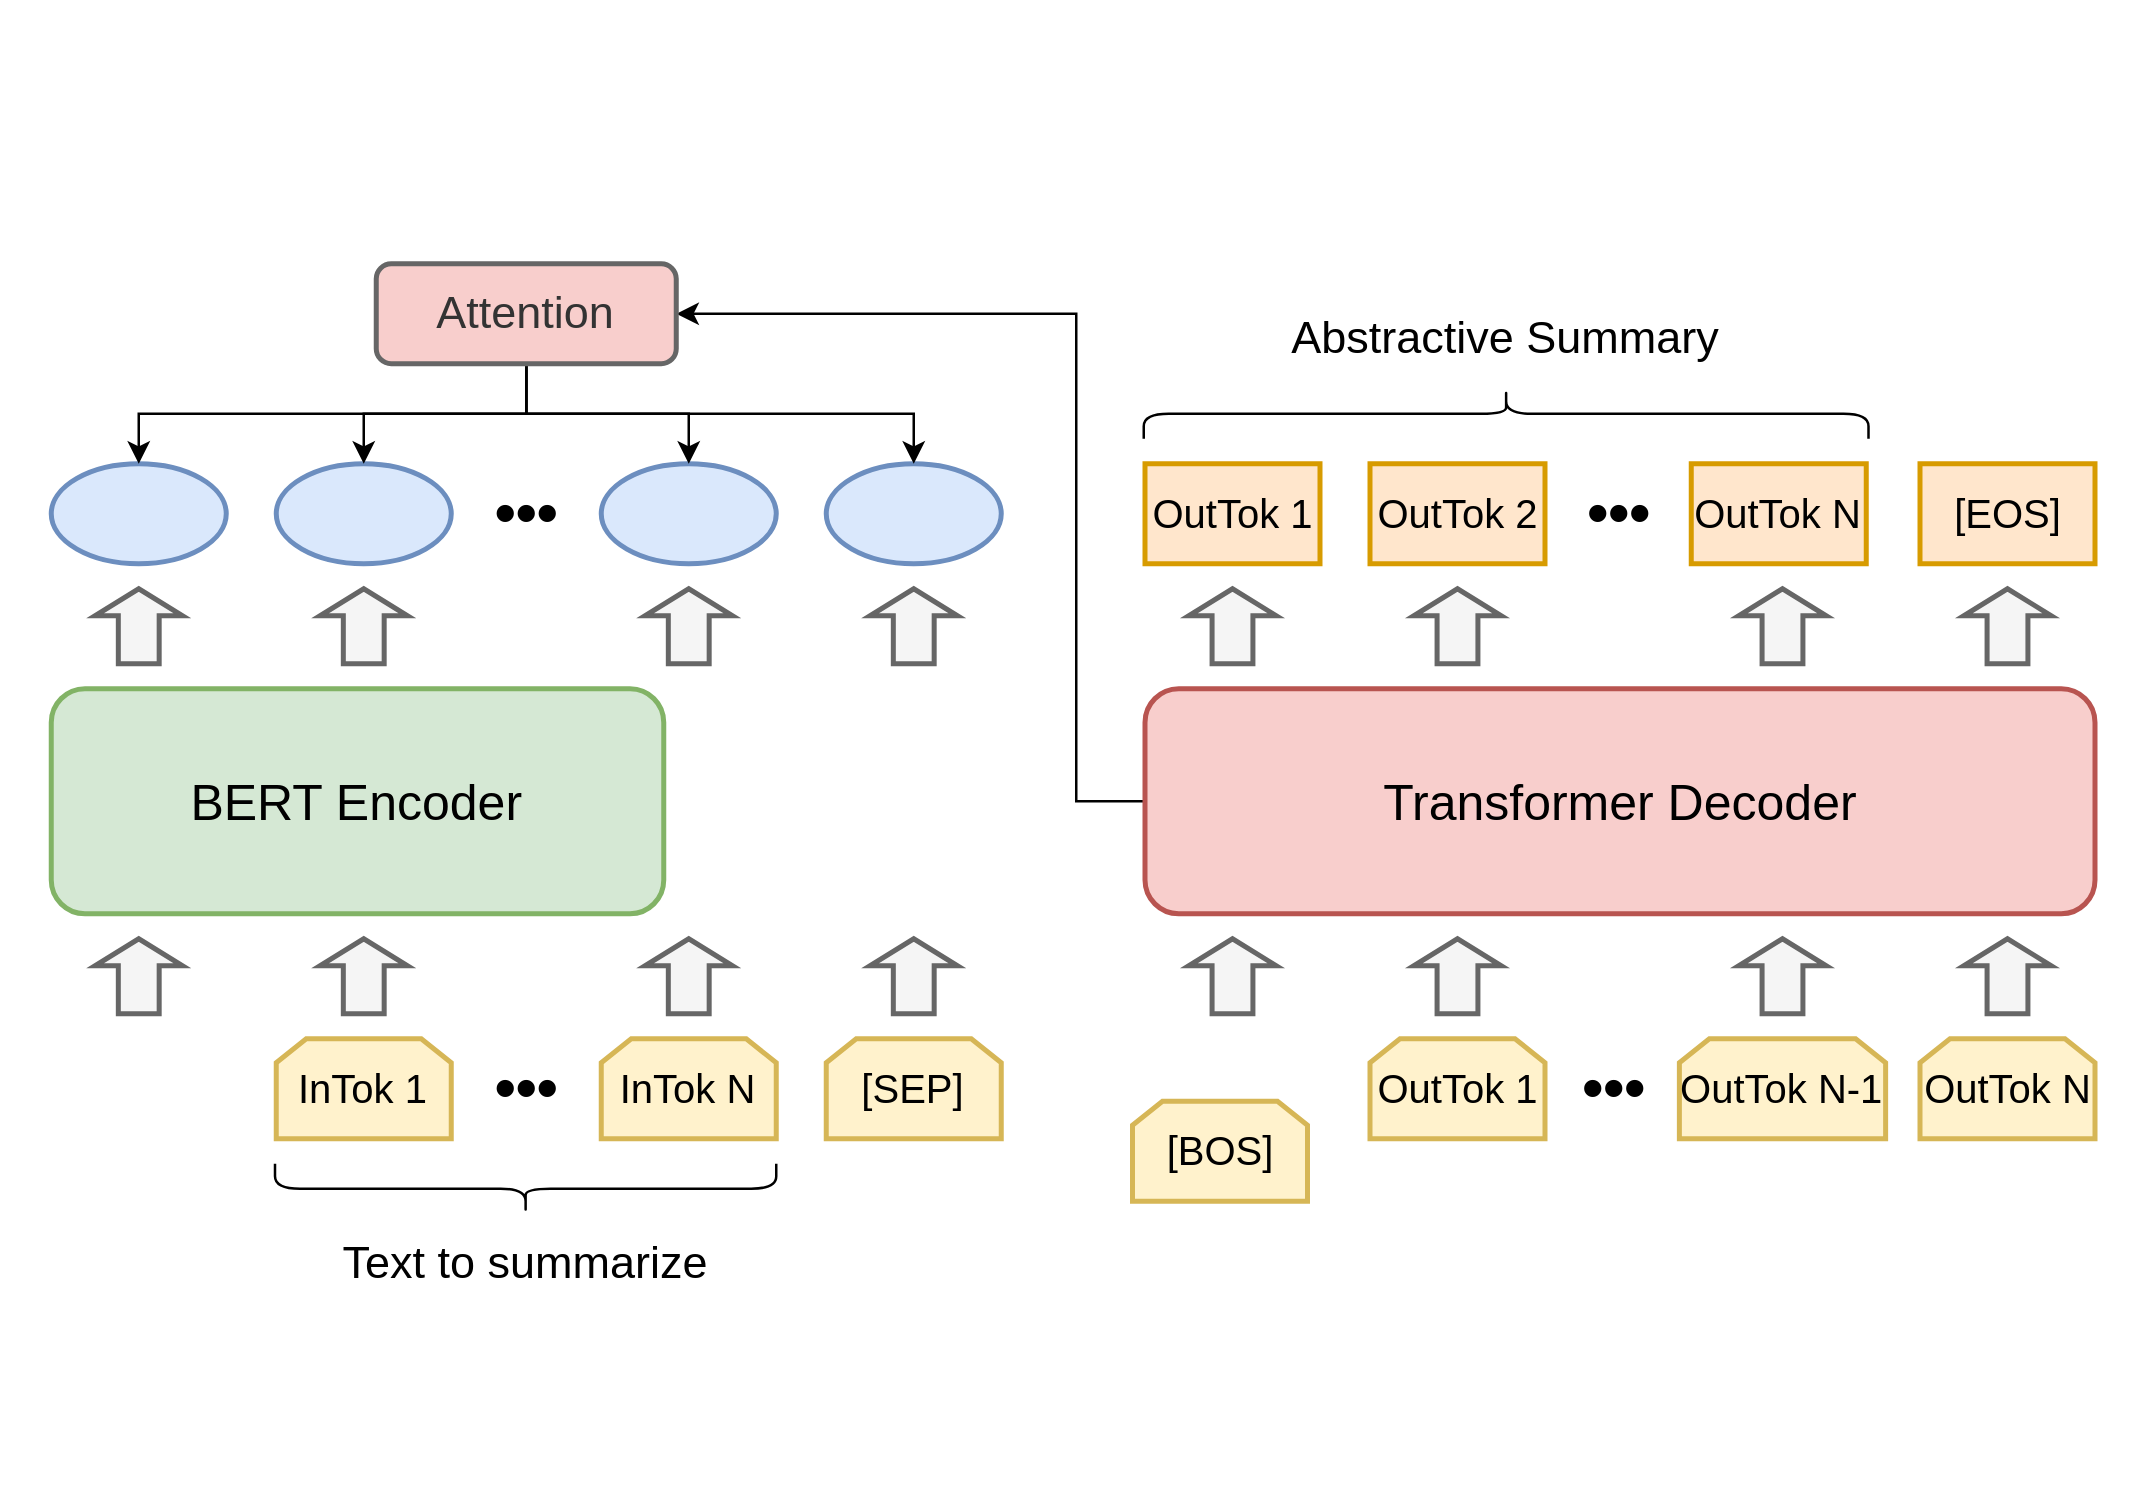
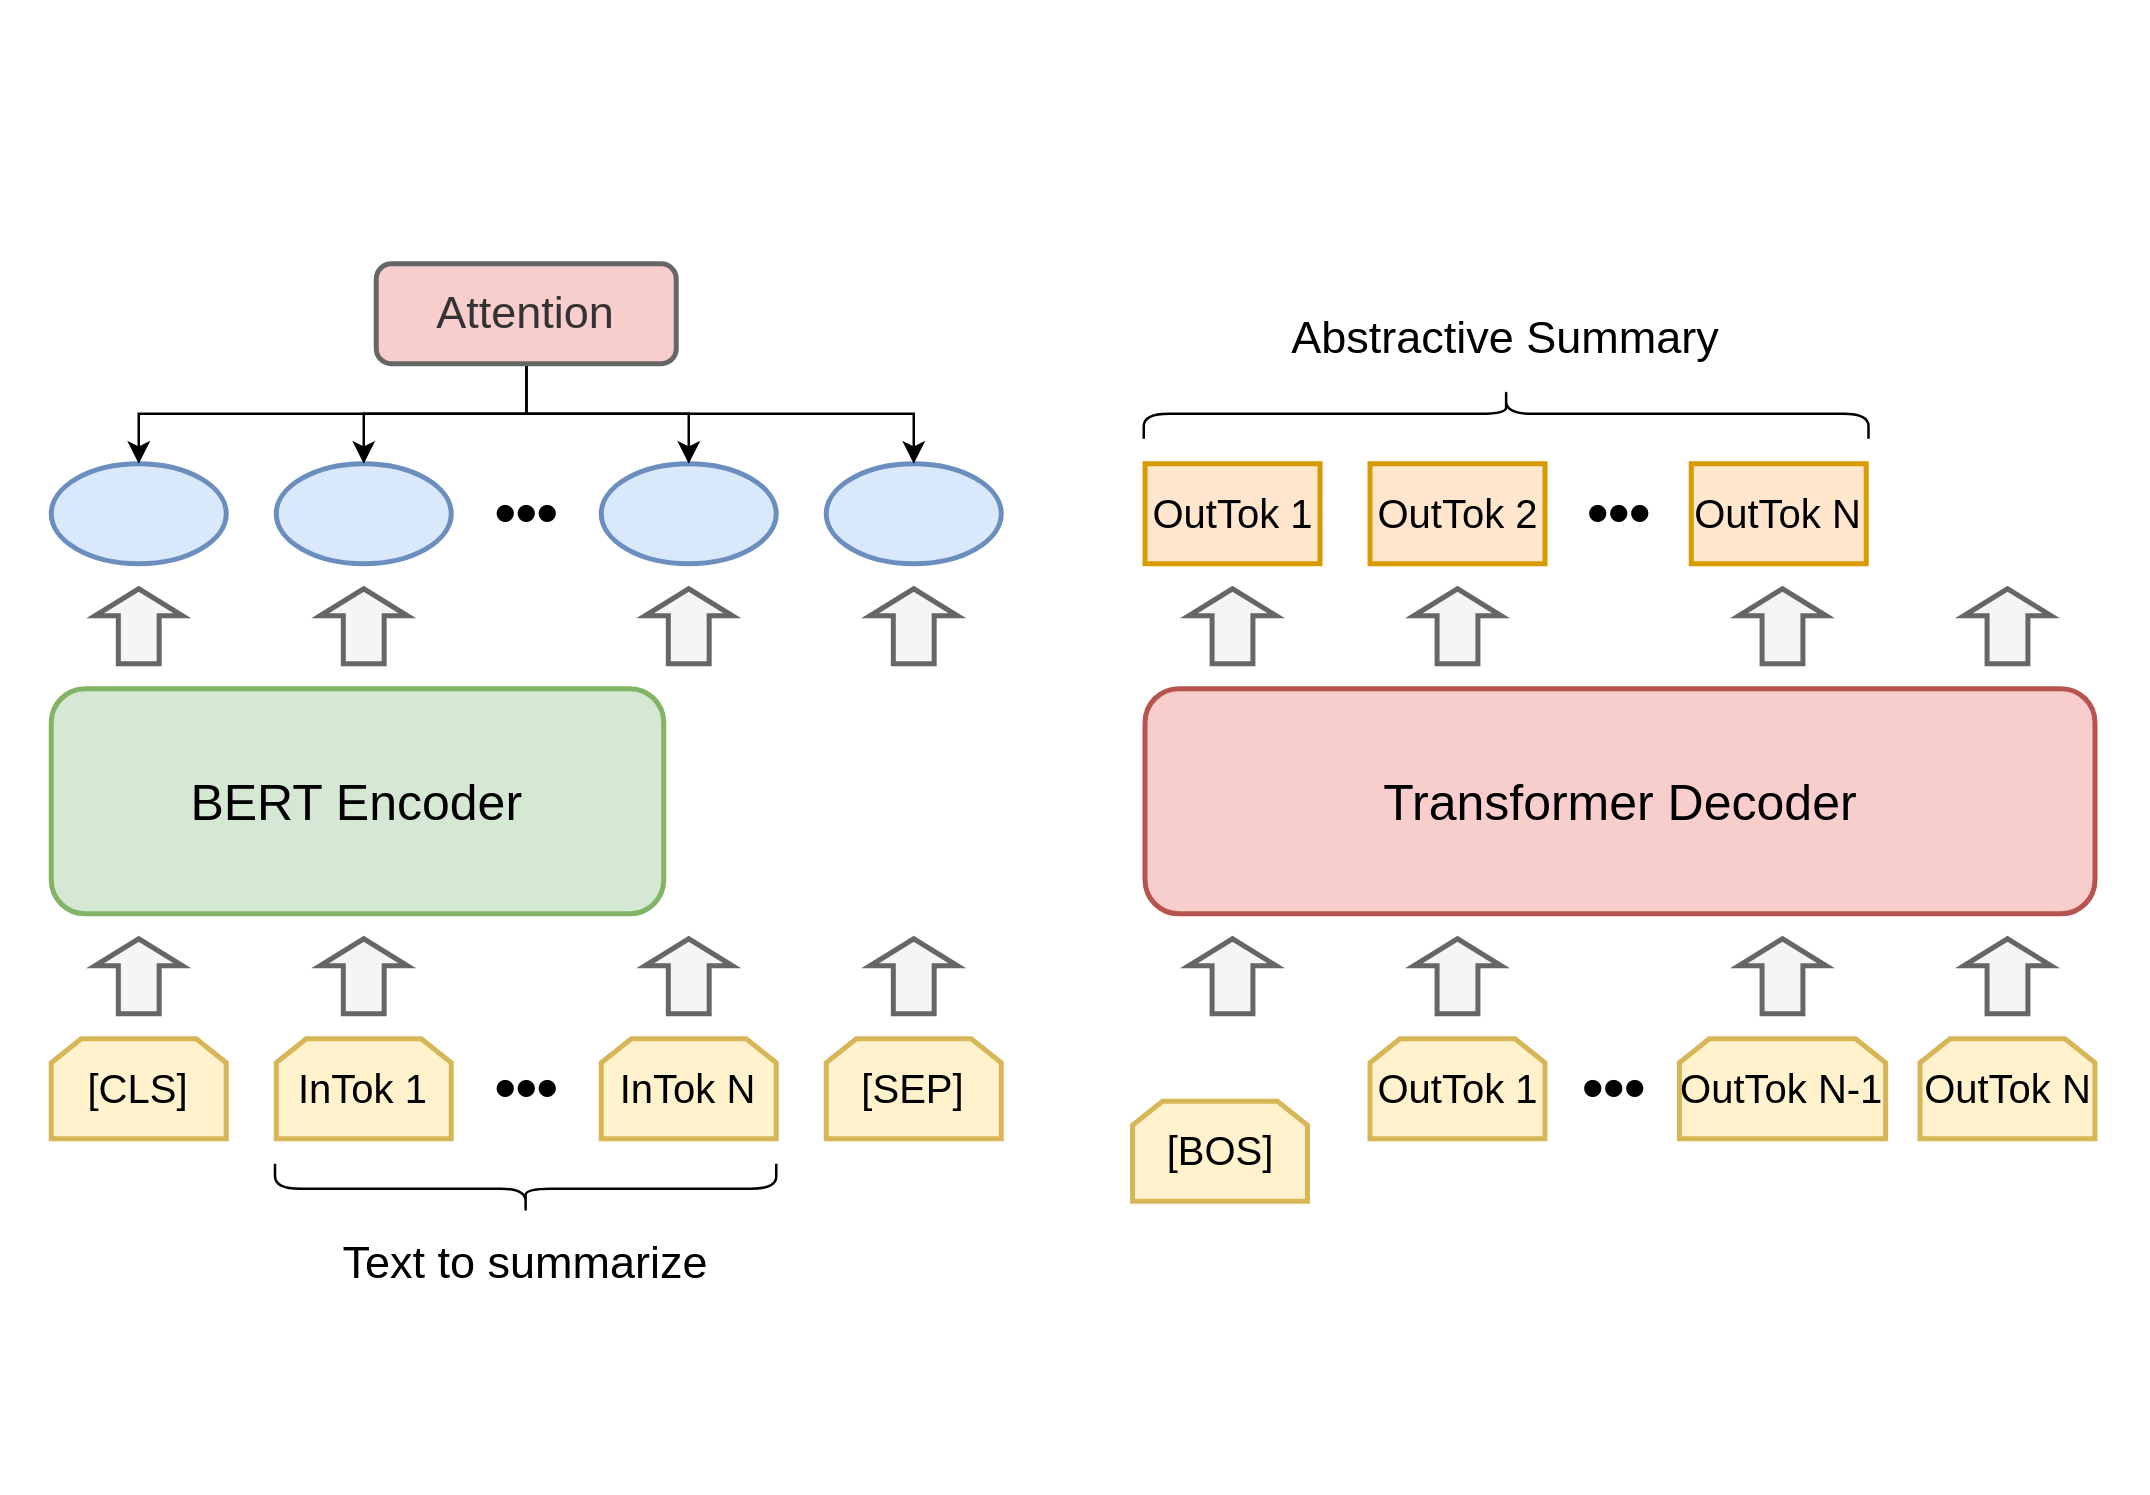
(1076, 399) -> none
(2008, 514) -> none
none -> (139, 1089)
